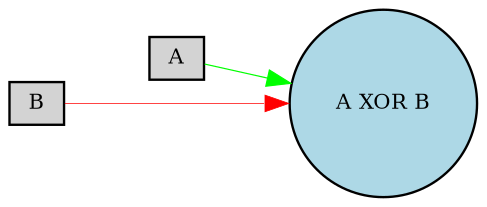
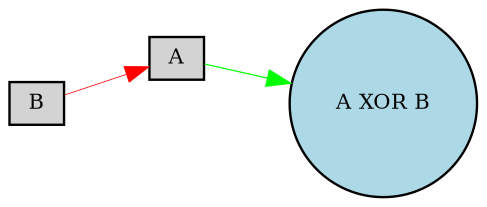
(164, 103) -> (95, 85)
